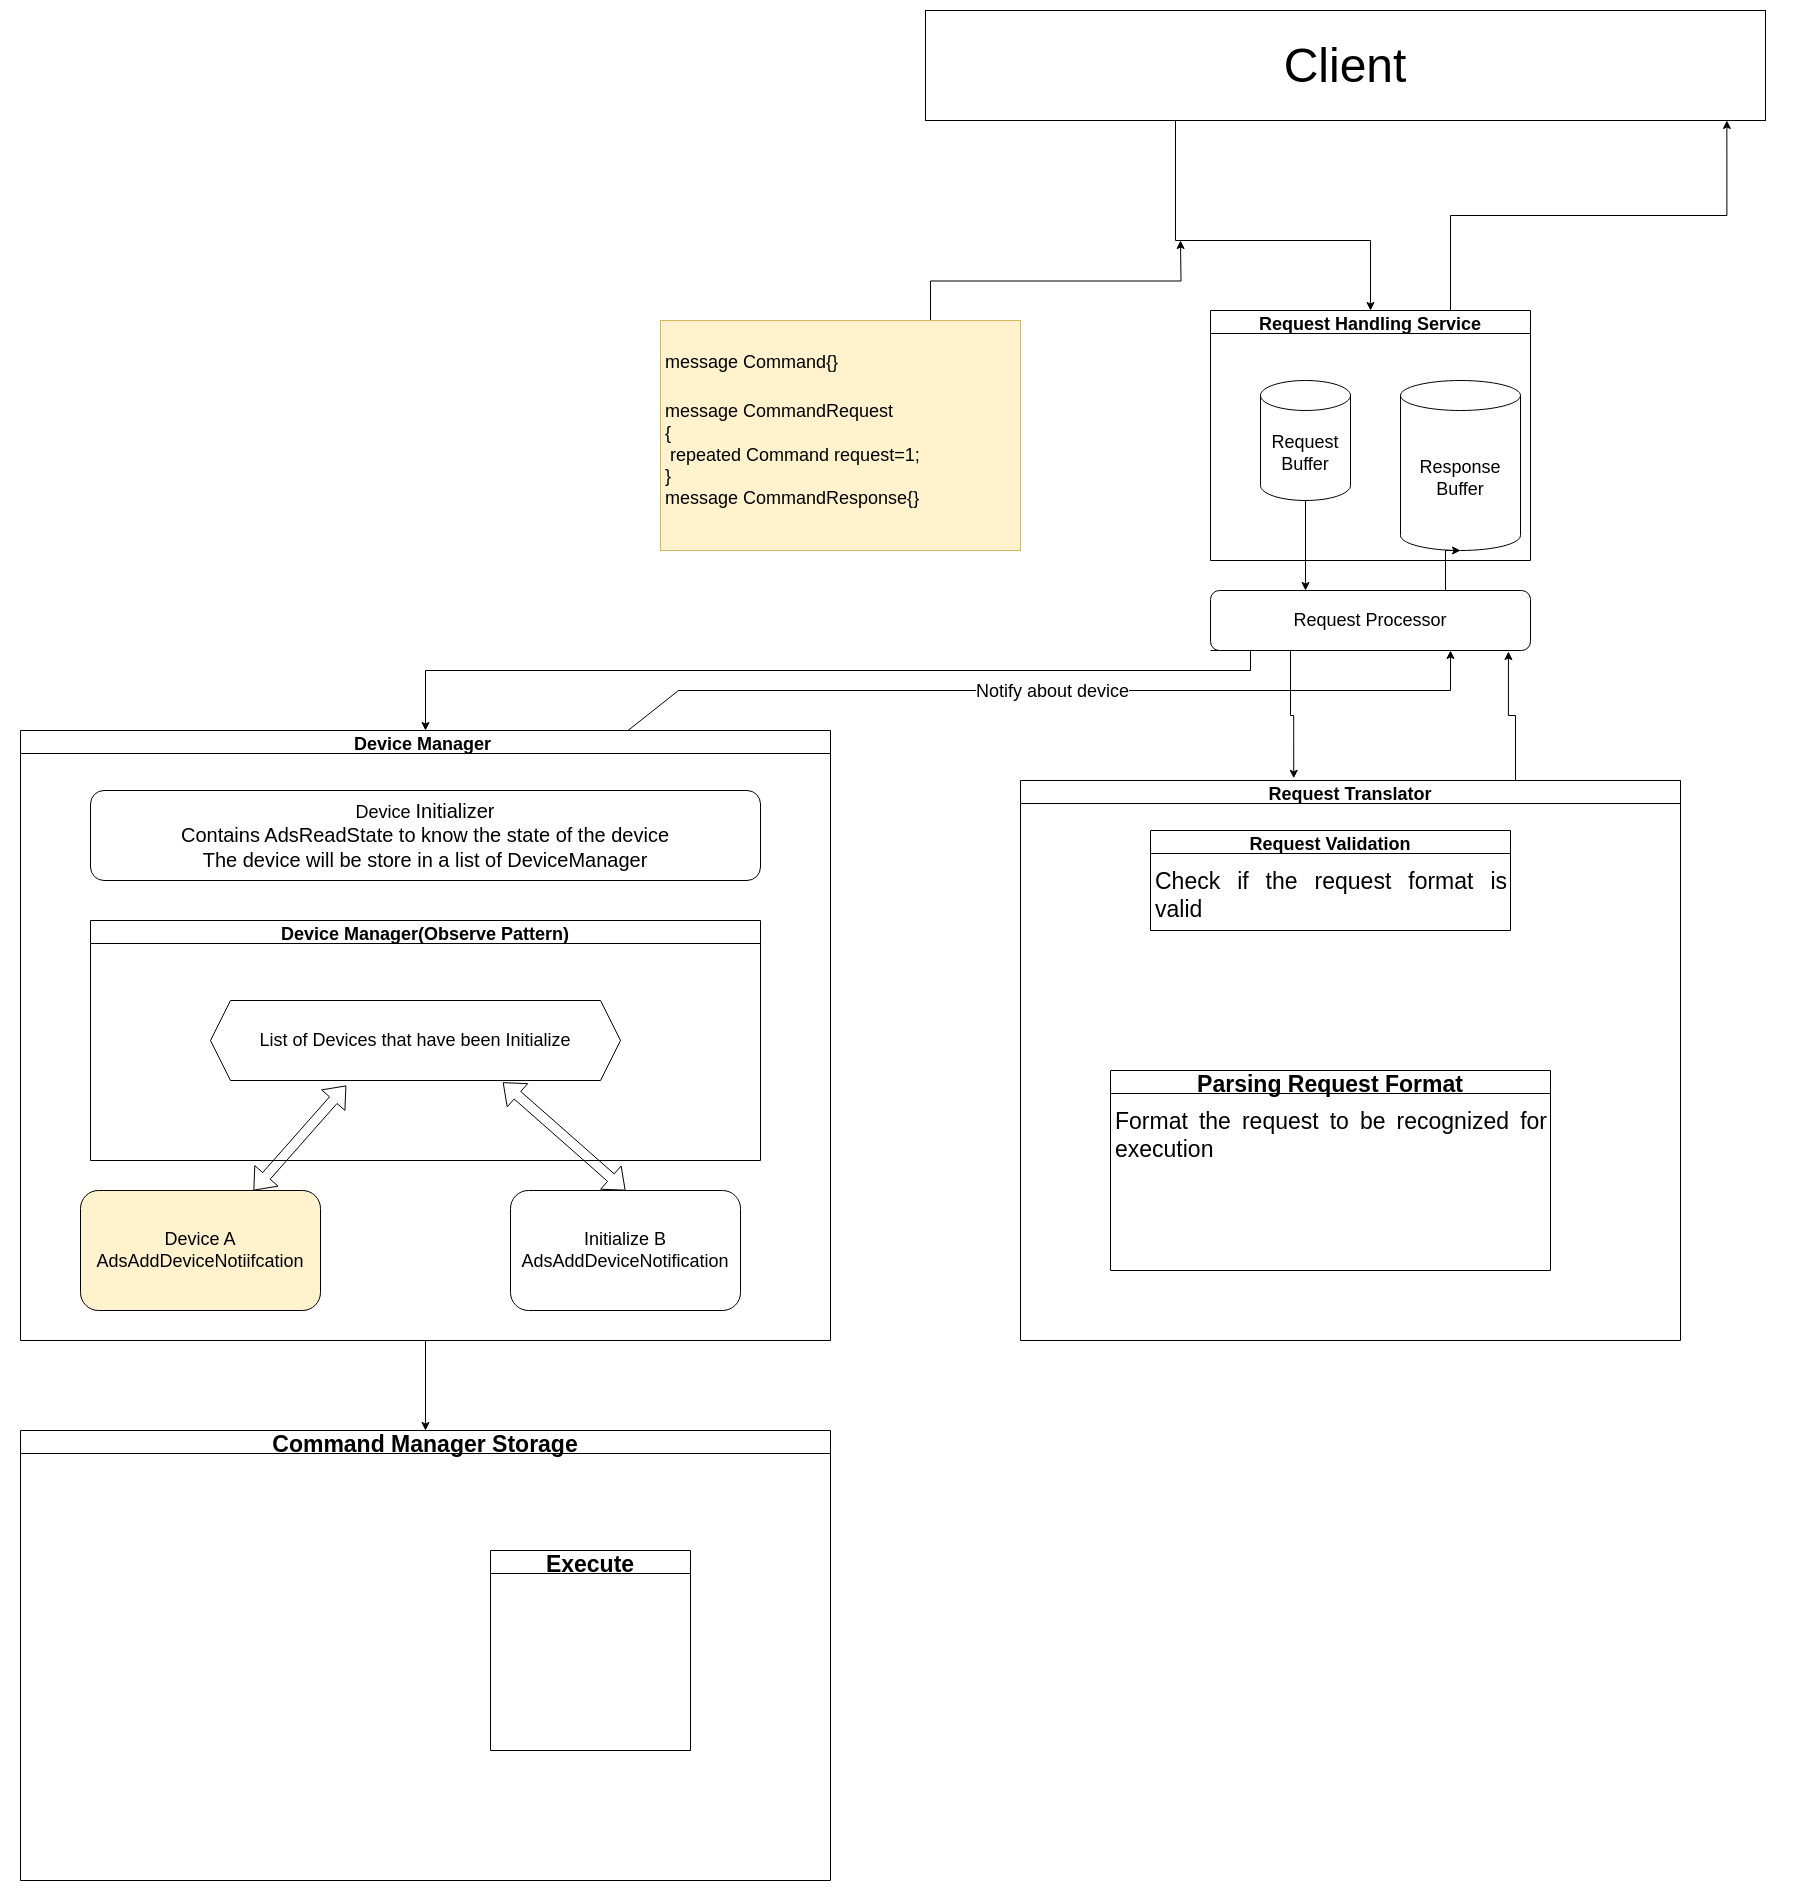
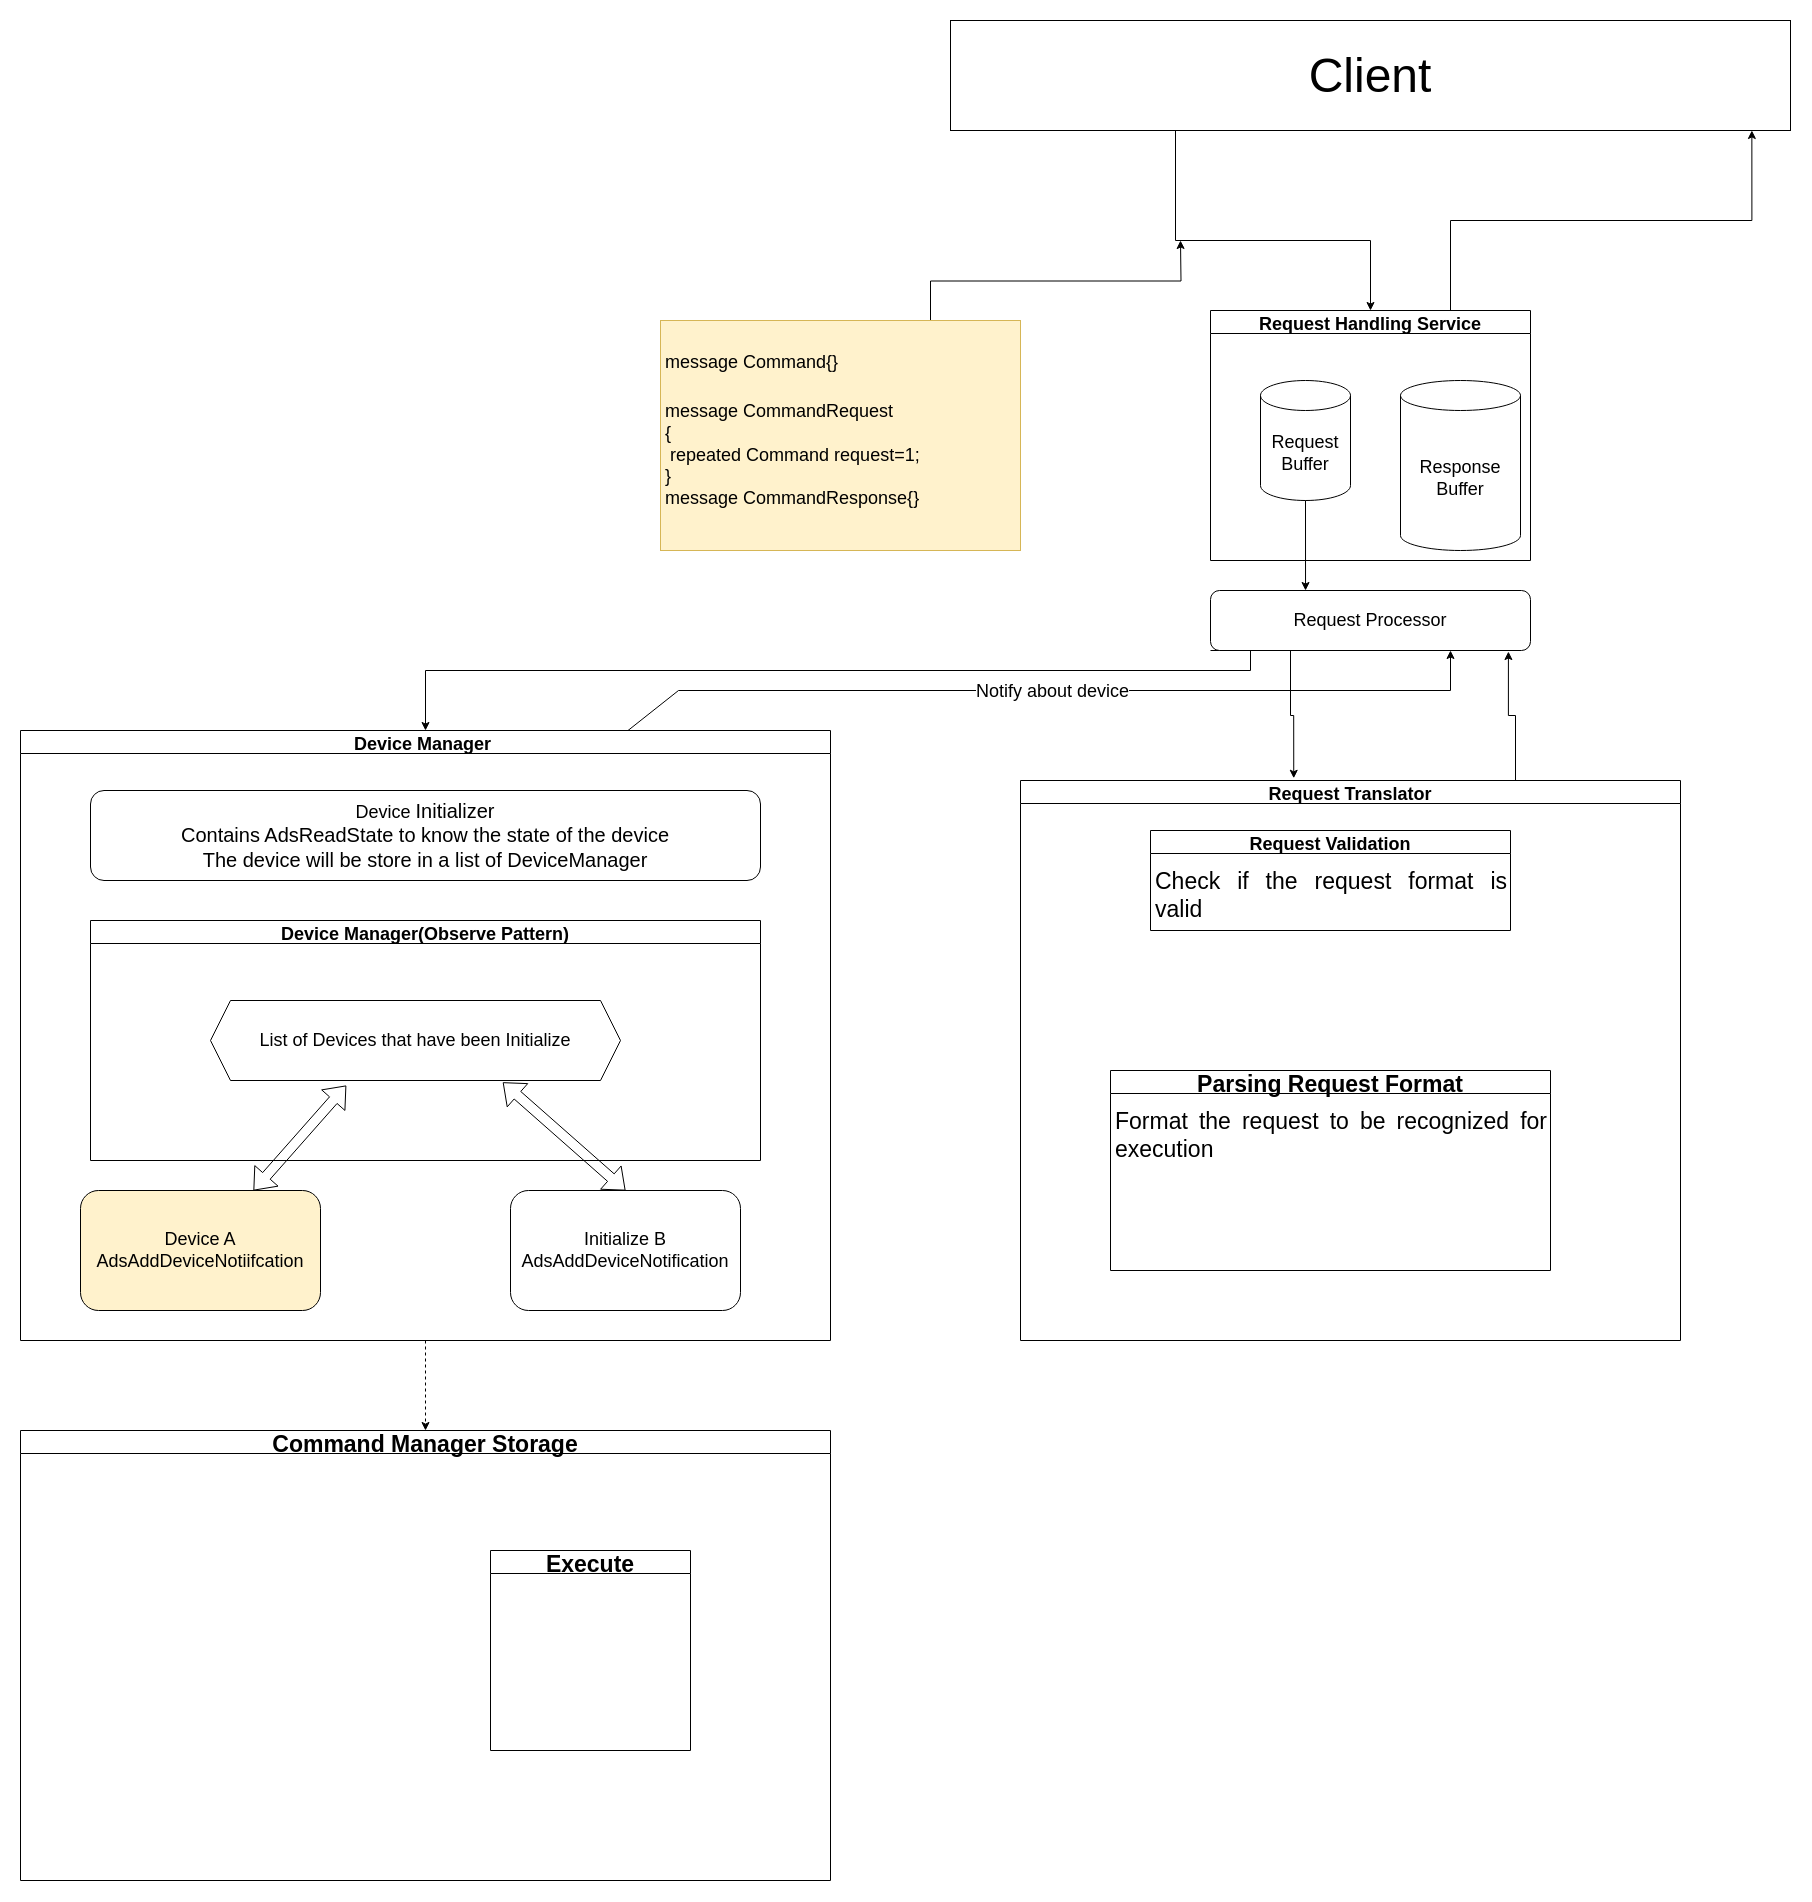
(1346, 66) -> (1371, 76)
(1446, 568) -> none
(426, 1383) -> (426, 1383)
